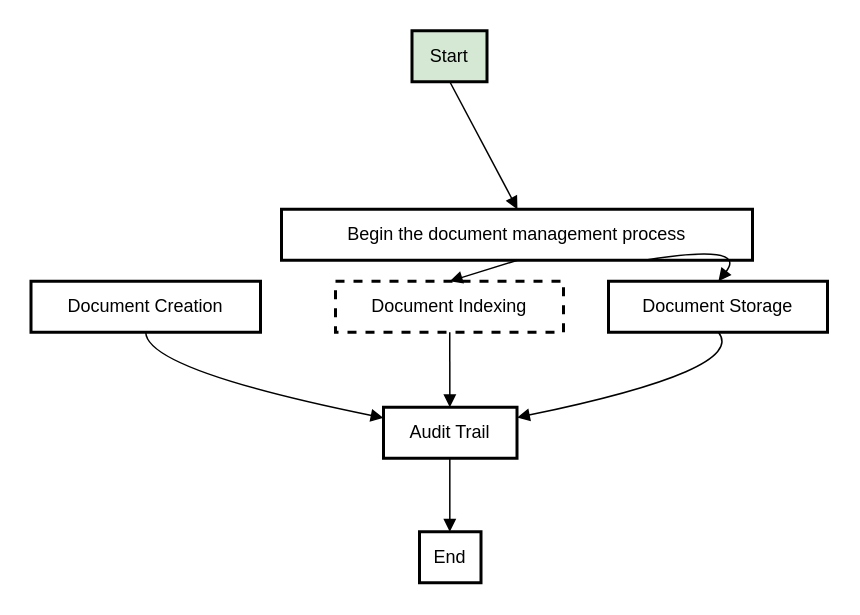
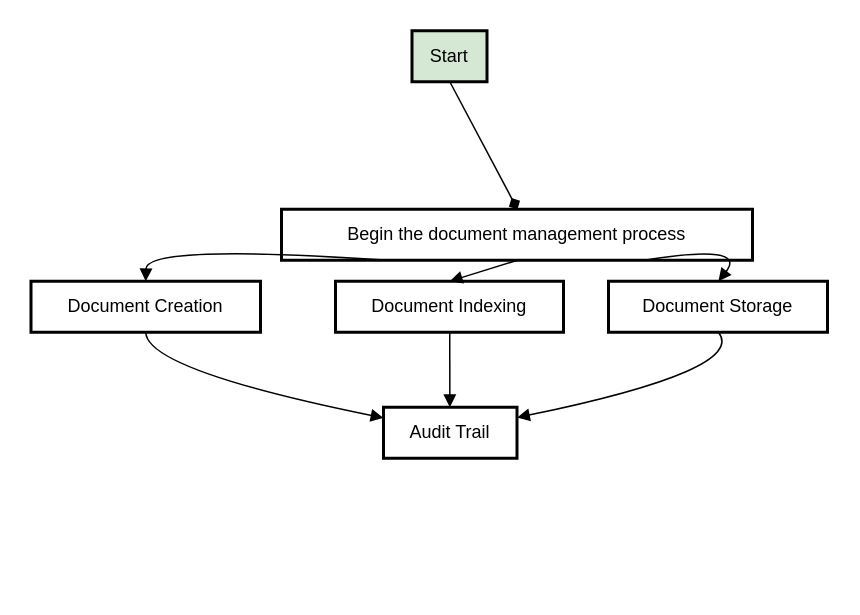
(511, 197) -> (511, 197)
none -> (257, 254)
(449, 307) -> (449, 307)
(450, 489) -> none
(450, 557) -> none
